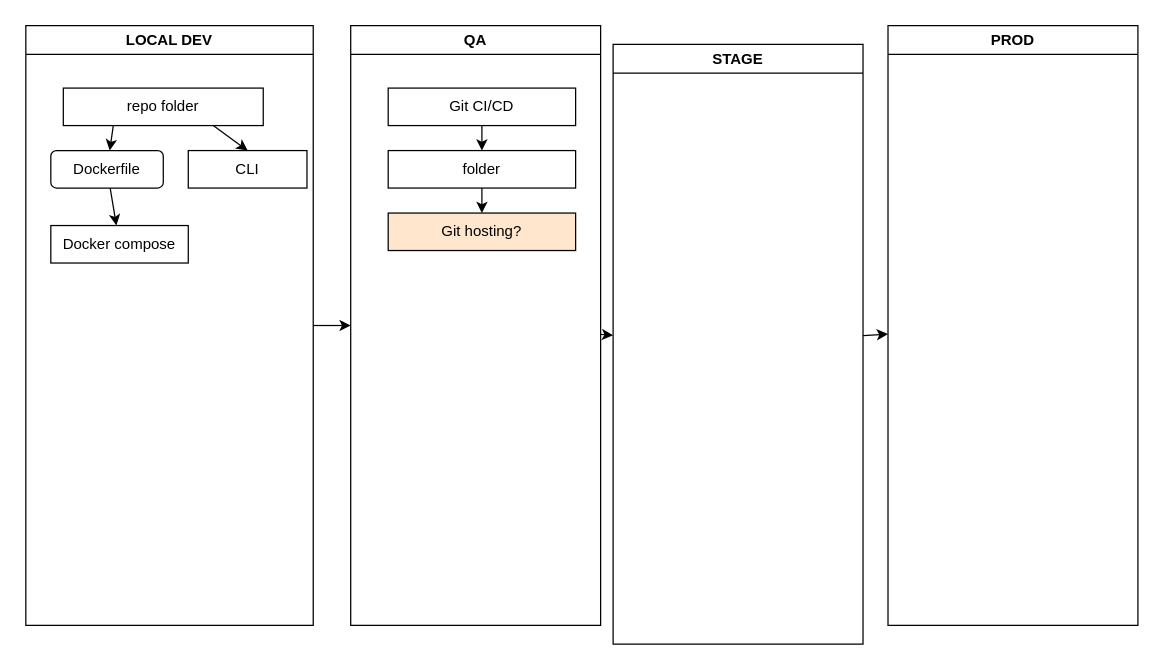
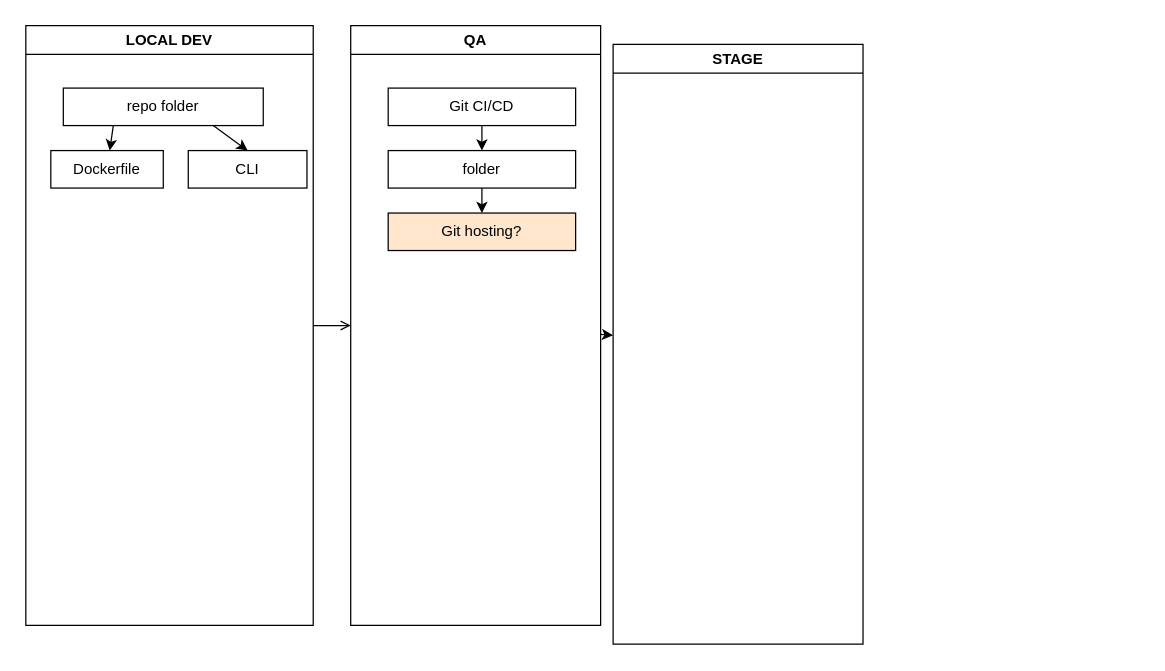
(107, 169) -> (107, 169)
(112, 203) -> none
(119, 244) -> none
(341, 326) -> (343, 326)
(1013, 326) -> none
(872, 335) -> none
